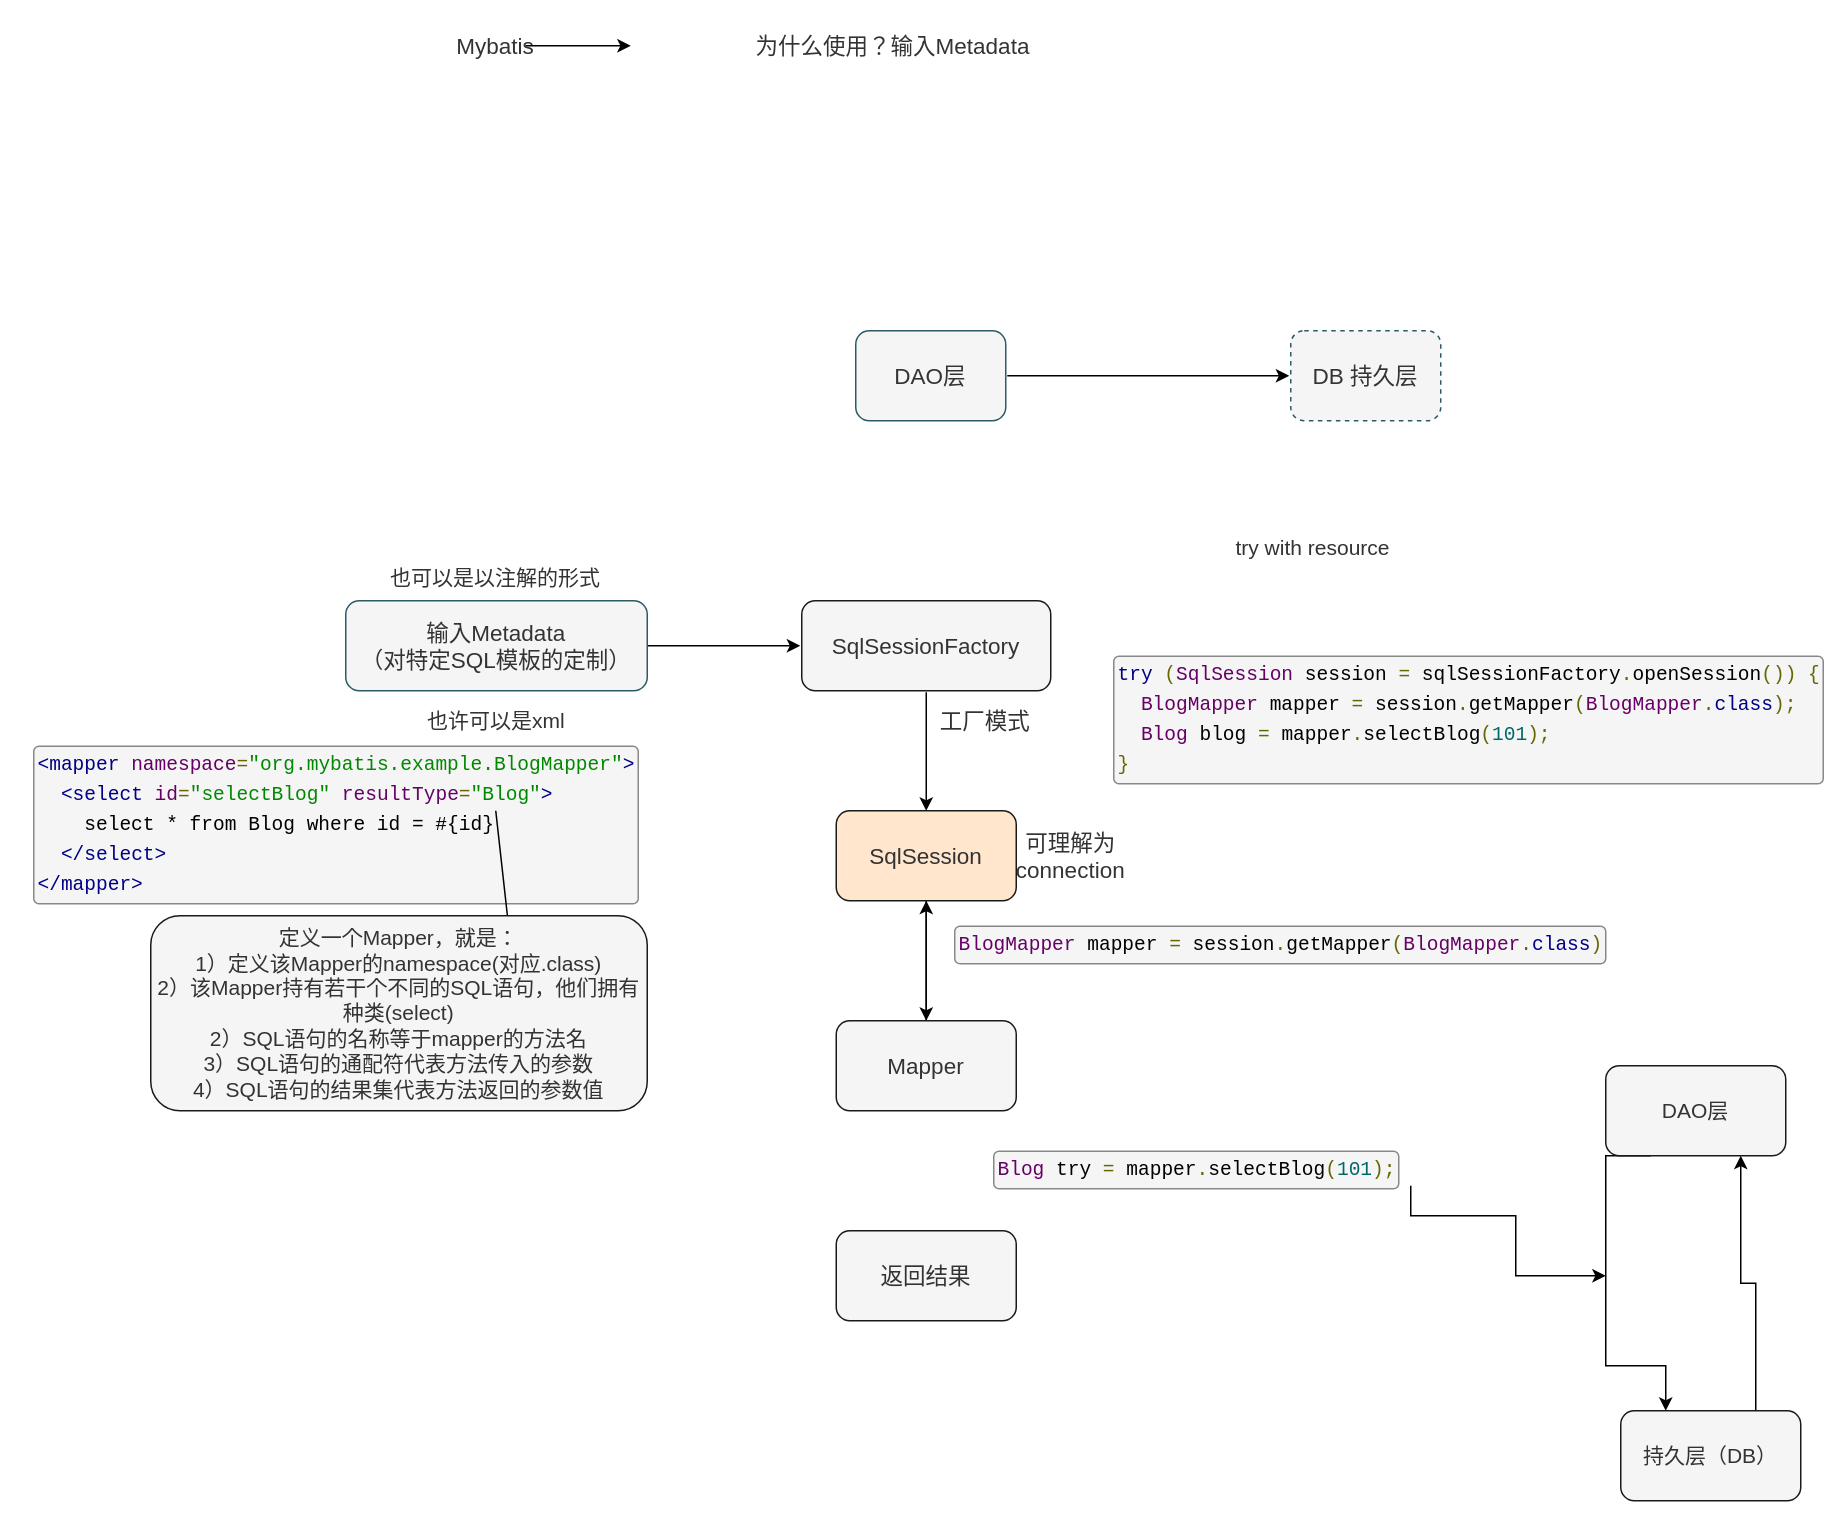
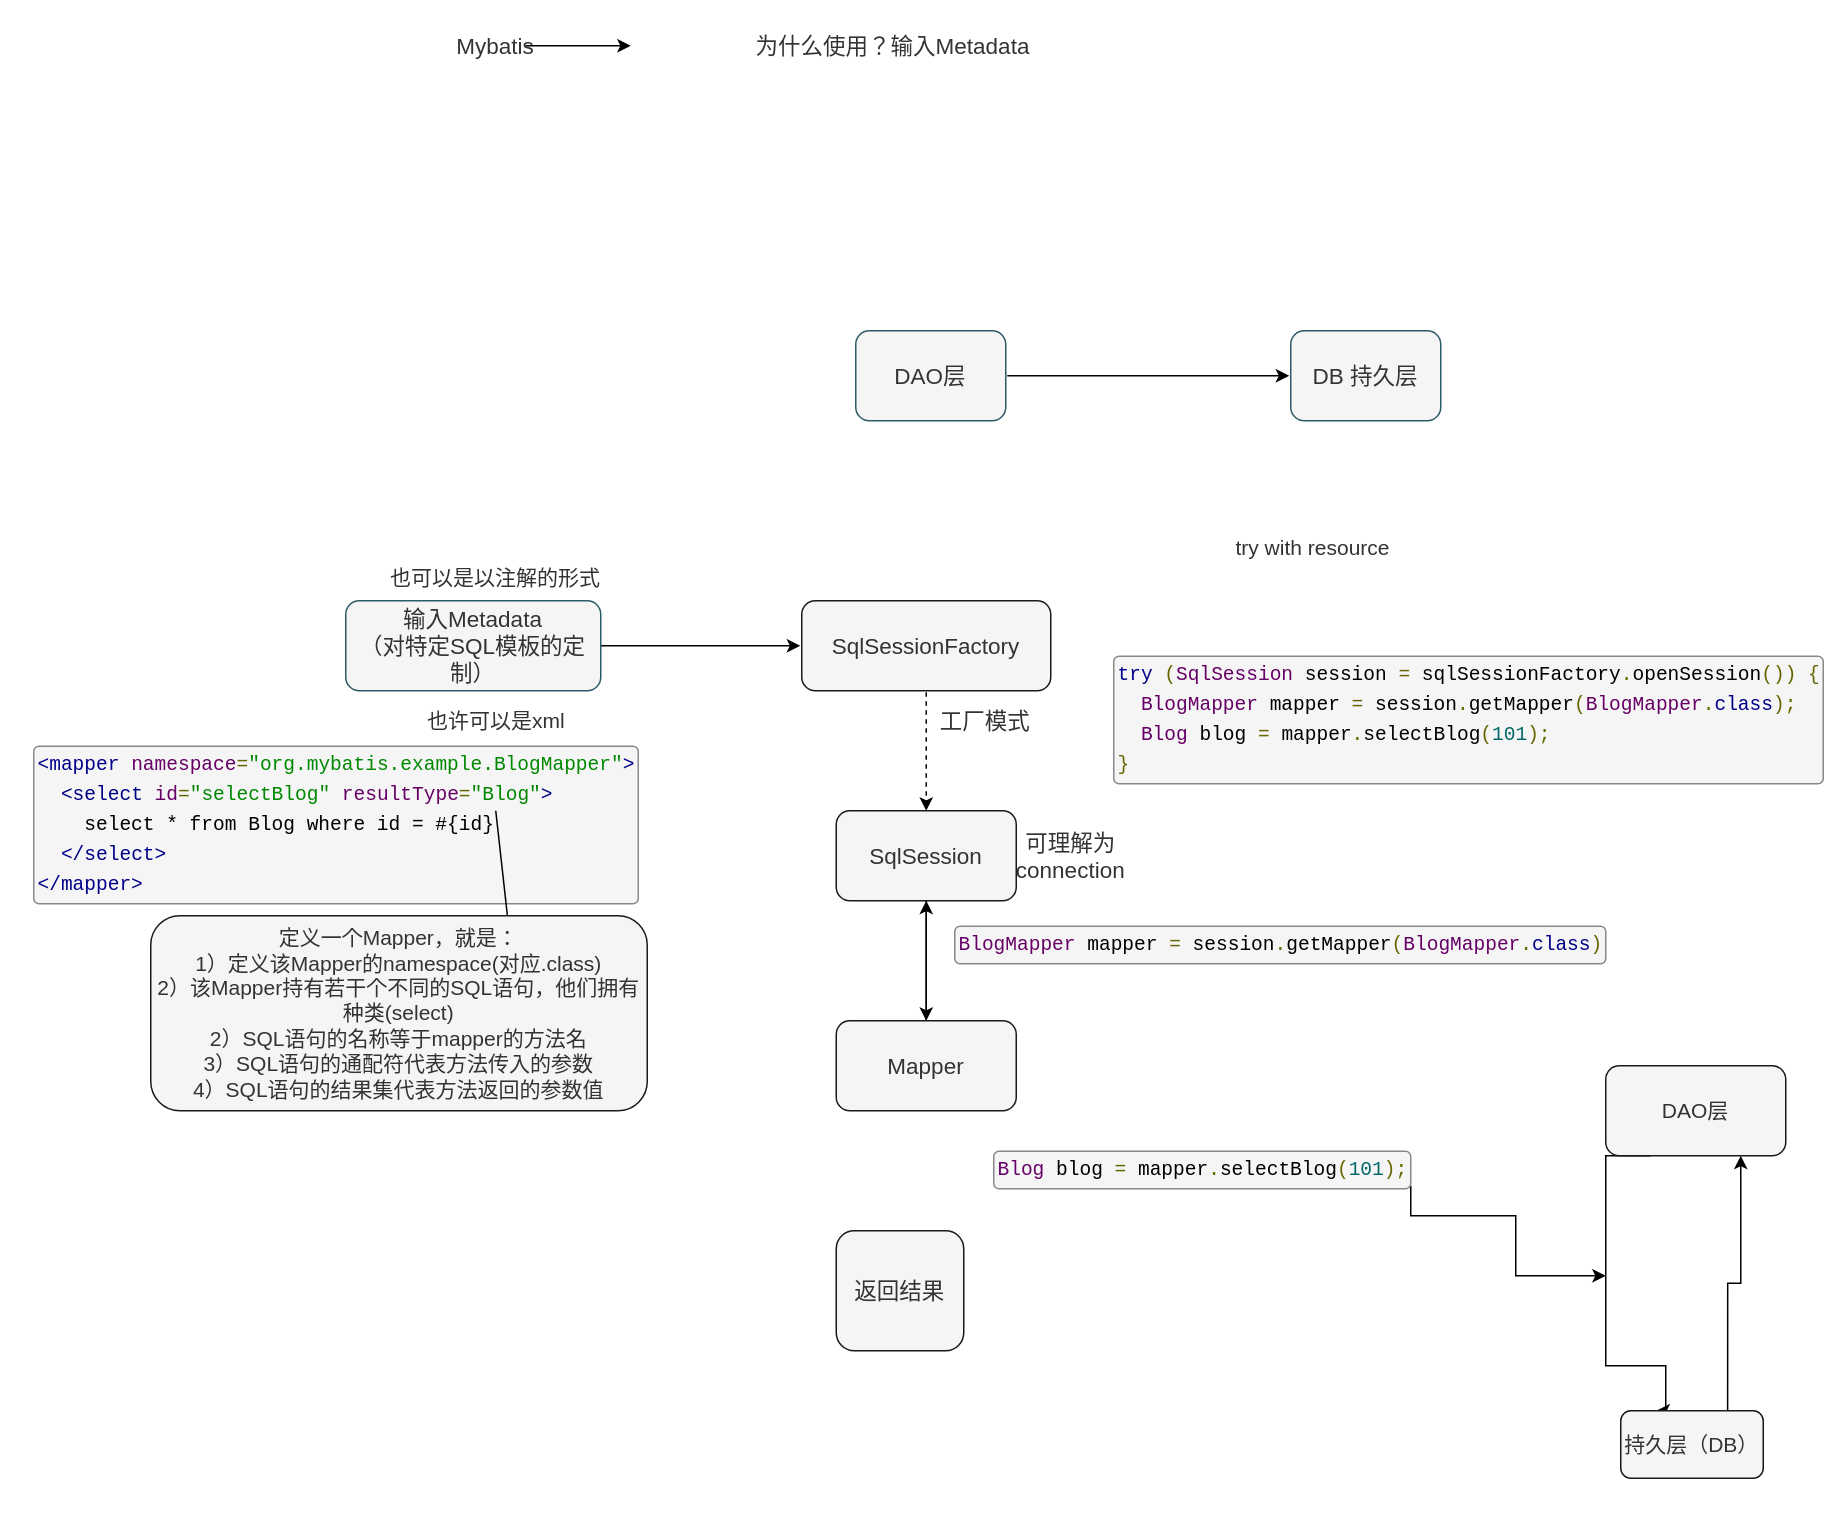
(1366, 376) -> (1366, 376)
(497, 646) -> (473, 646)
(926, 747) -> (926, 747)
(926, 856) -> (926, 856)
(1185, 1165) -> (1188, 1165)
(926, 1276) -> (900, 1291)
(1711, 1456) -> (1692, 1445)
